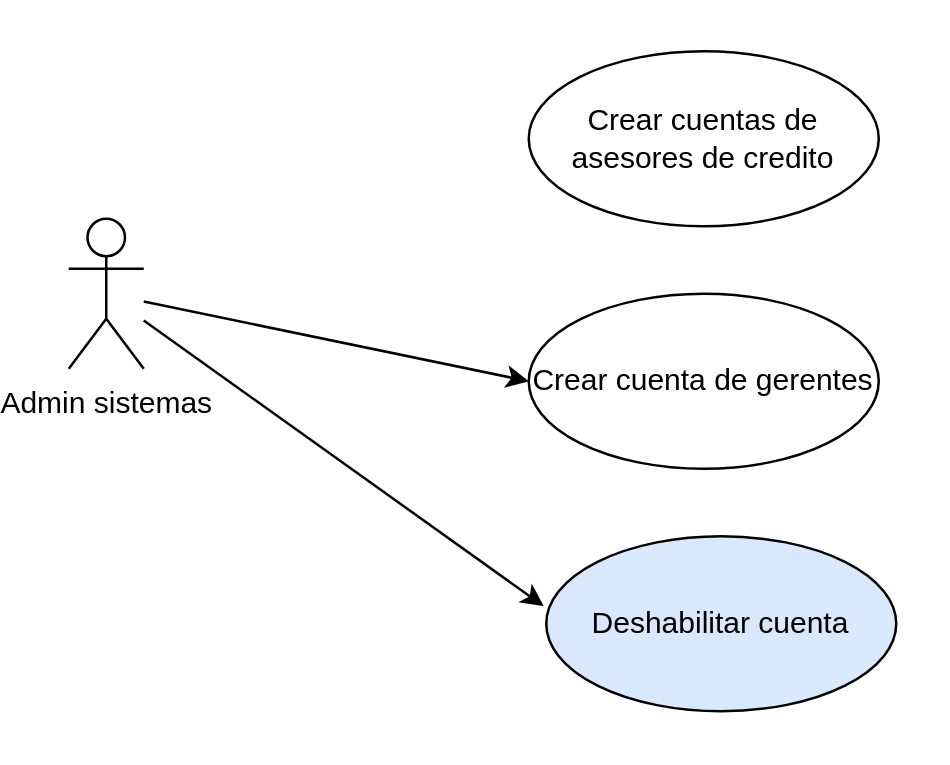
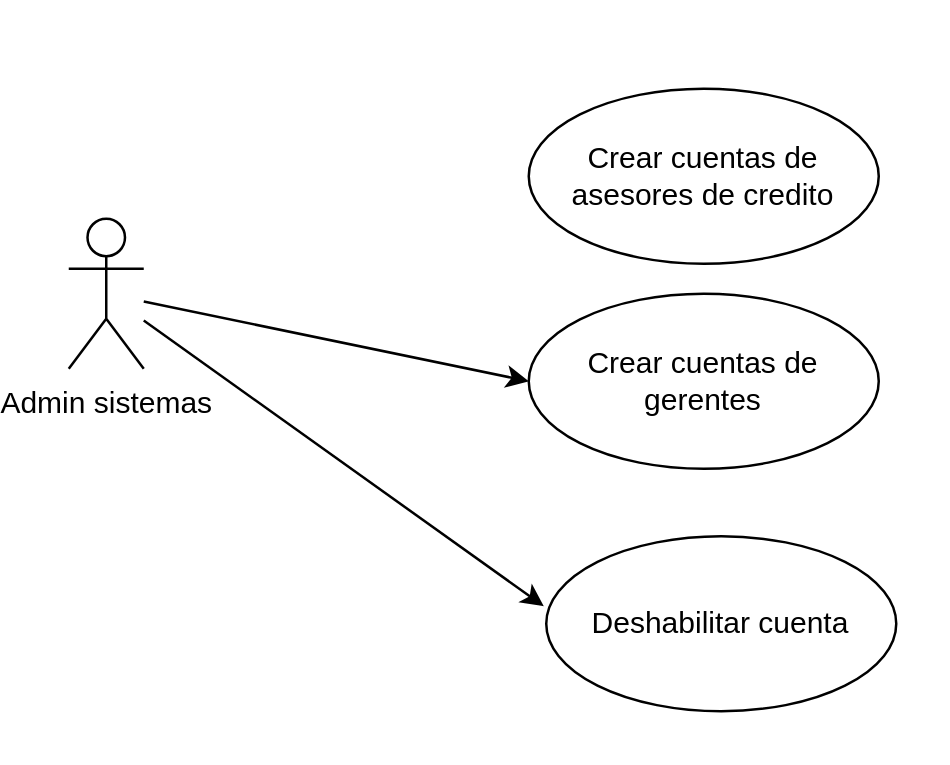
(704, 139) -> (704, 176)
(704, 381) -> (704, 381)
(721, 624) -> (721, 624)
